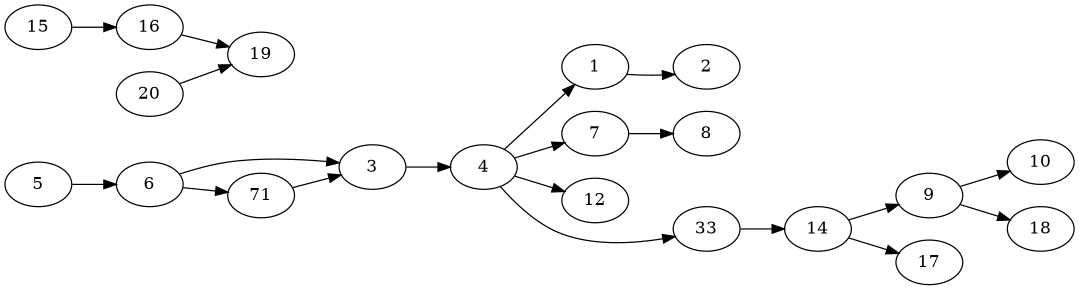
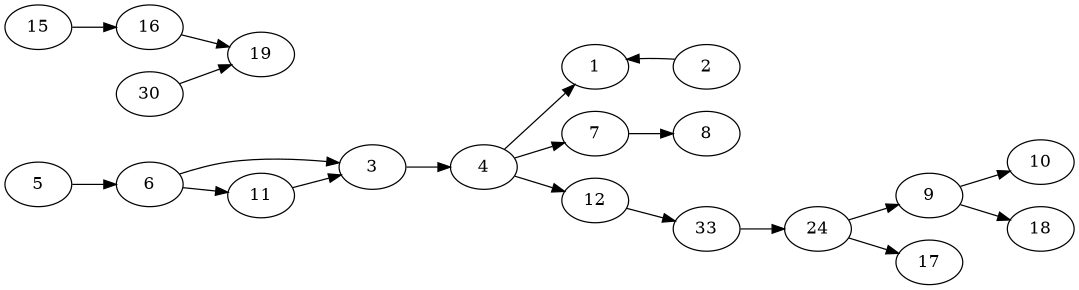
(645, 75) -> (657, 59)
(150, 94) -> (150, 94)
(261, 196) -> (261, 196)
(818, 229) -> (818, 229)
(573, 237) -> (645, 213)
